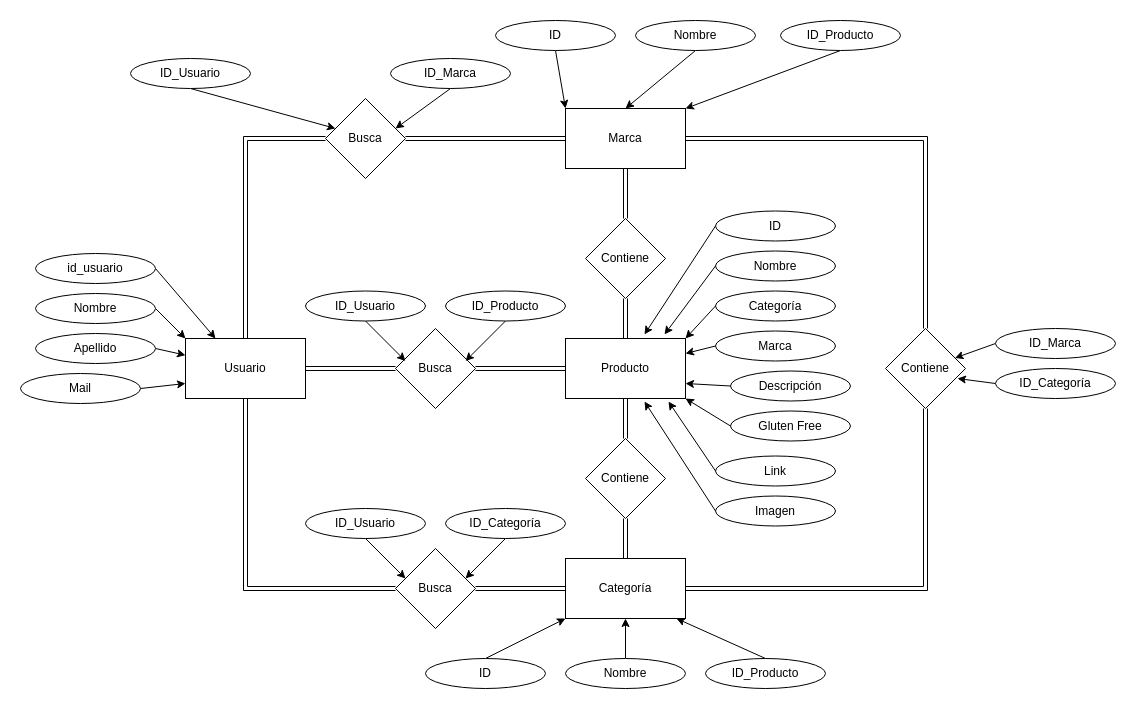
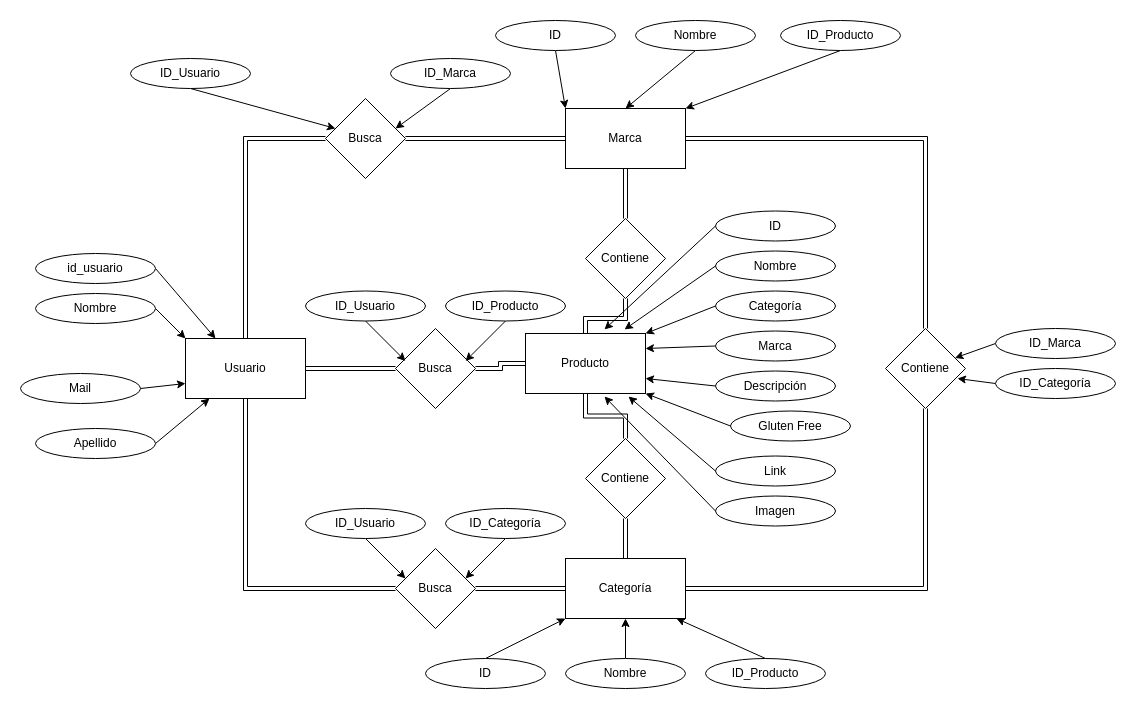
(96, 349) -> (96, 444)
(626, 369) -> (586, 364)
(791, 386) -> (776, 386)
